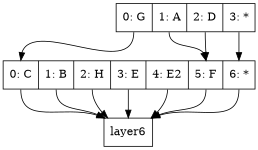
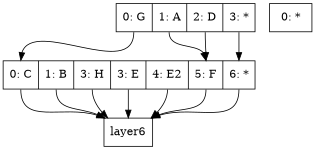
none -> (291, 18)
(92, 75) -> (92, 75)
